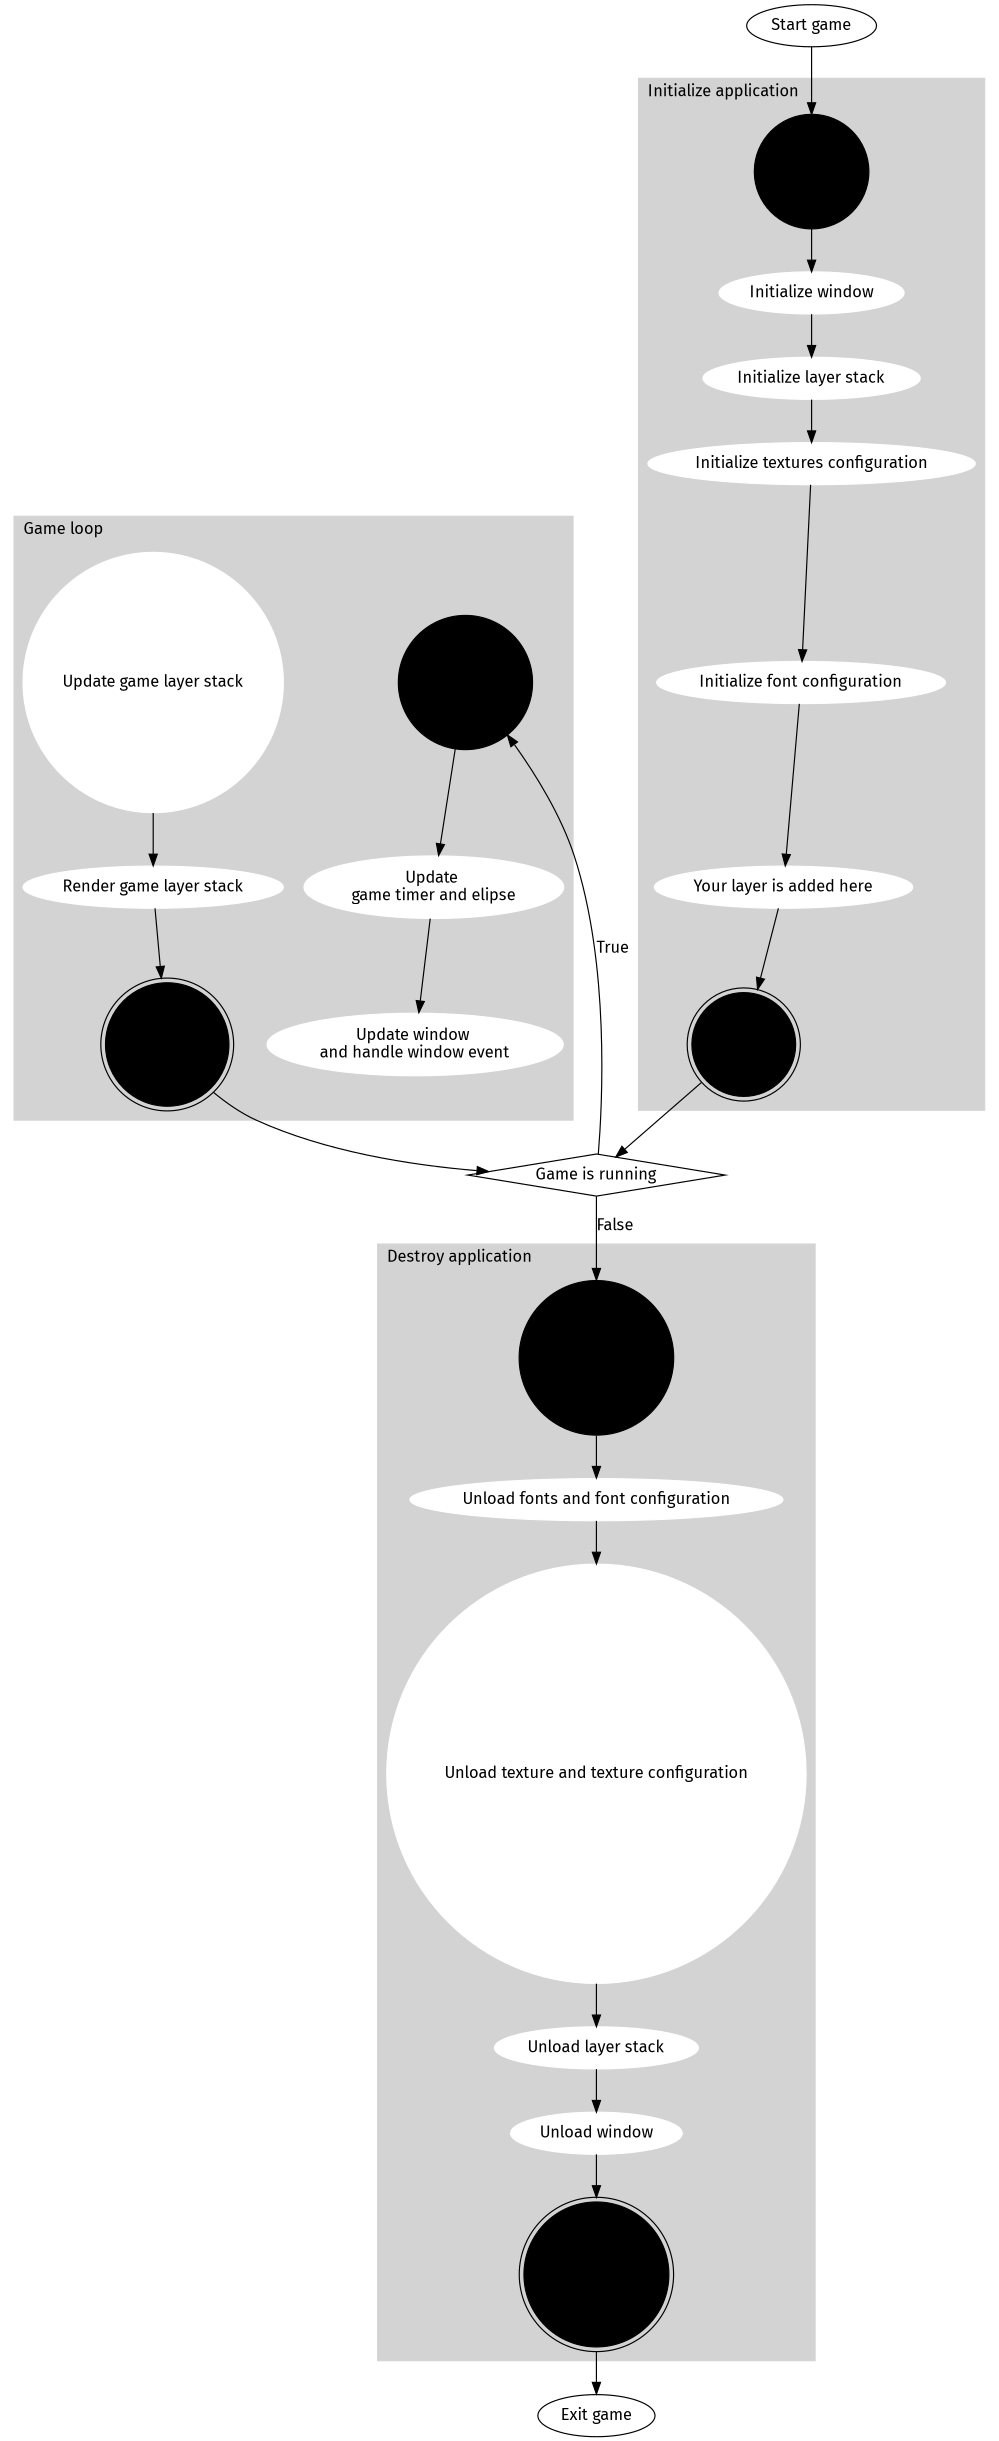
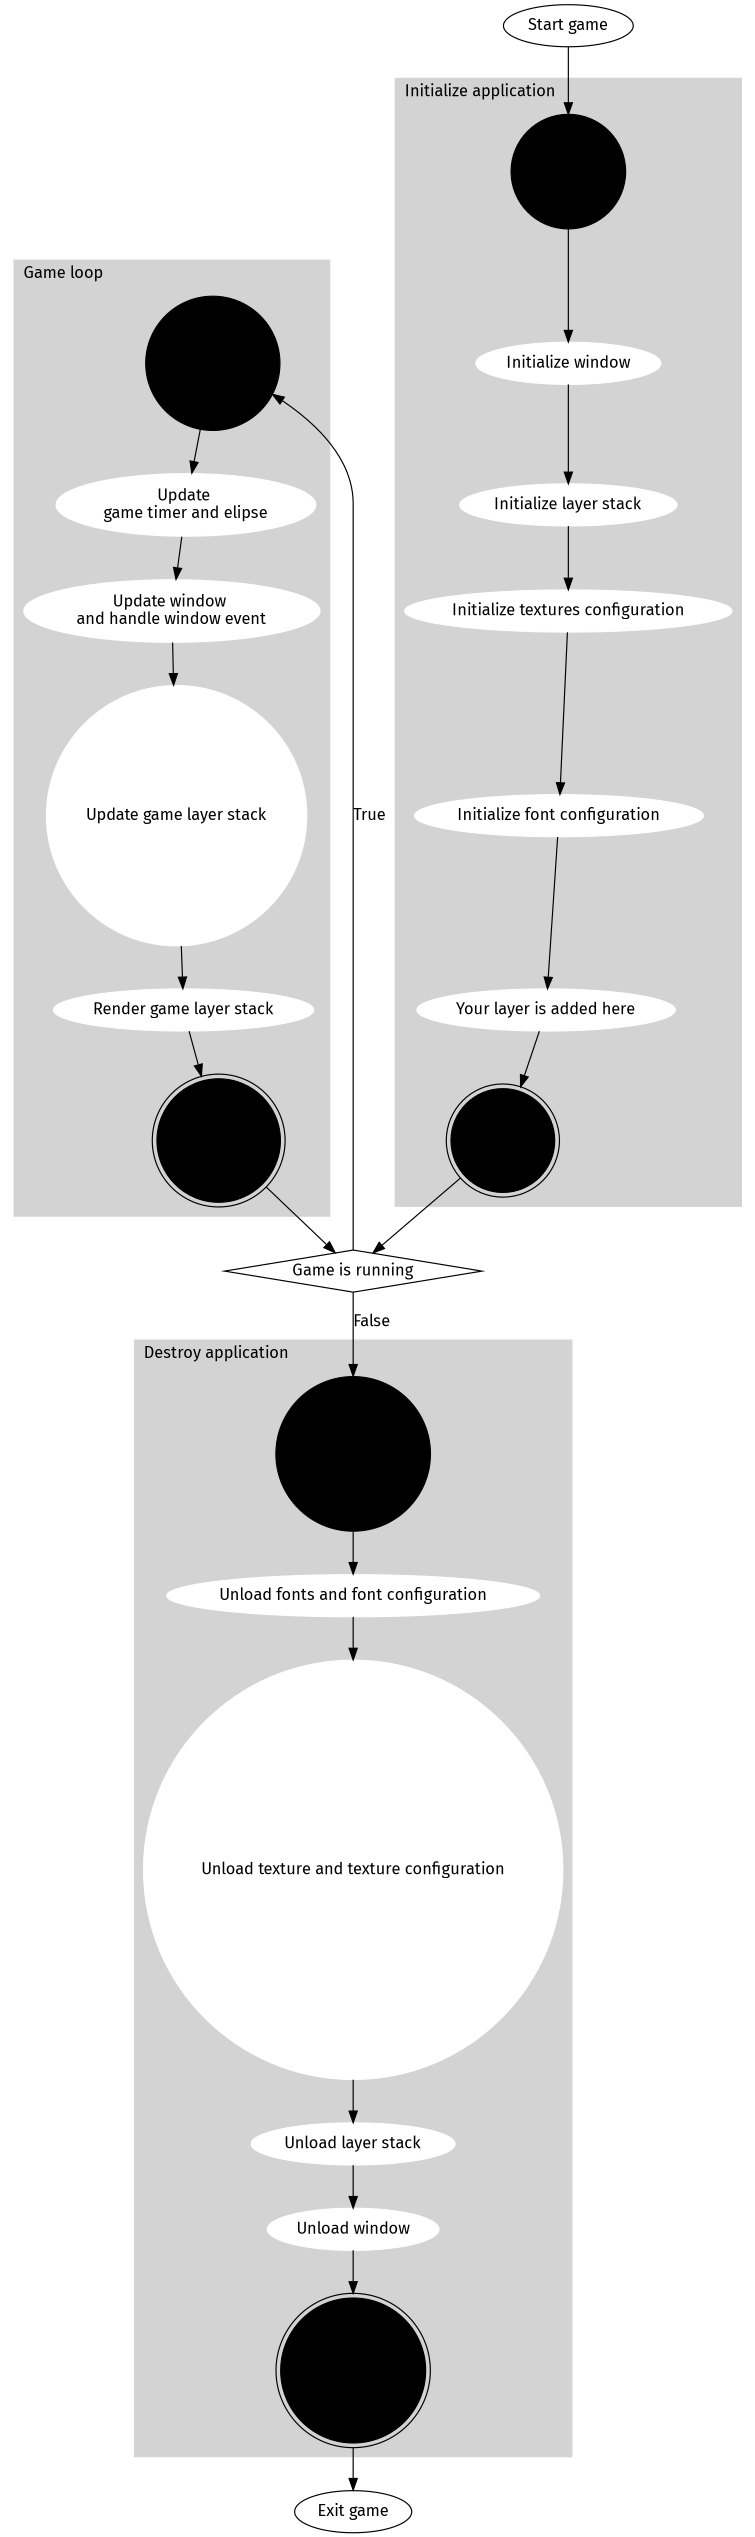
none -> (173, 658)
